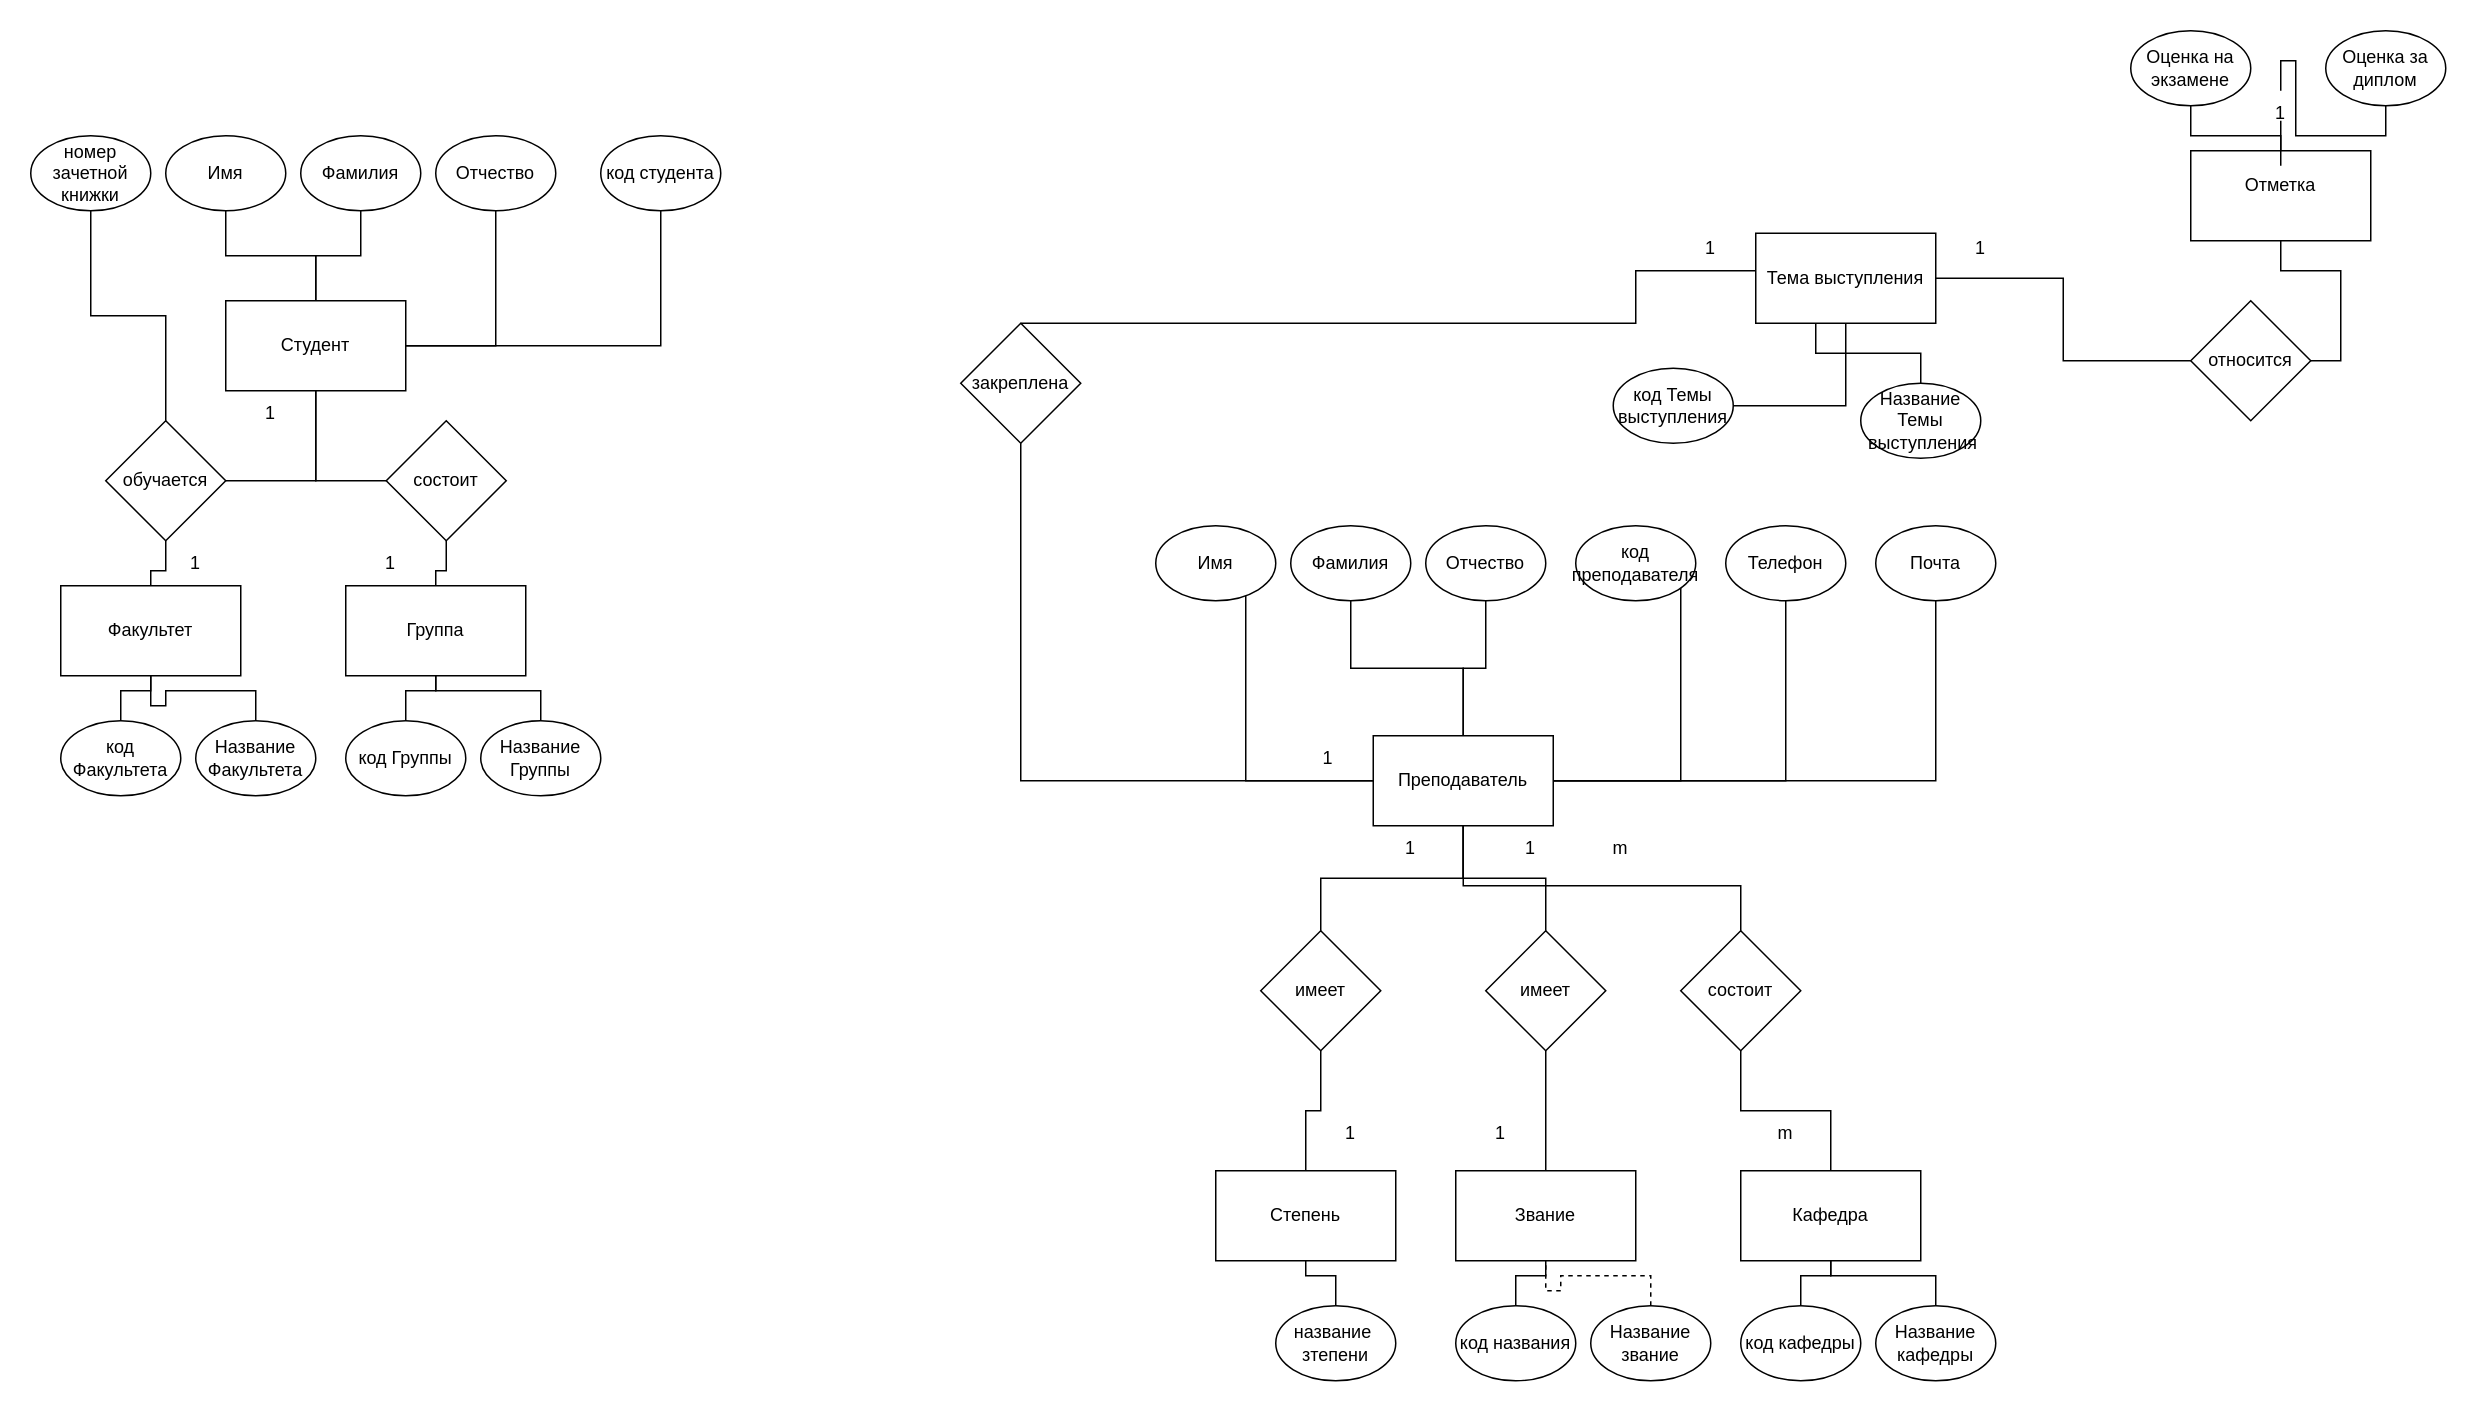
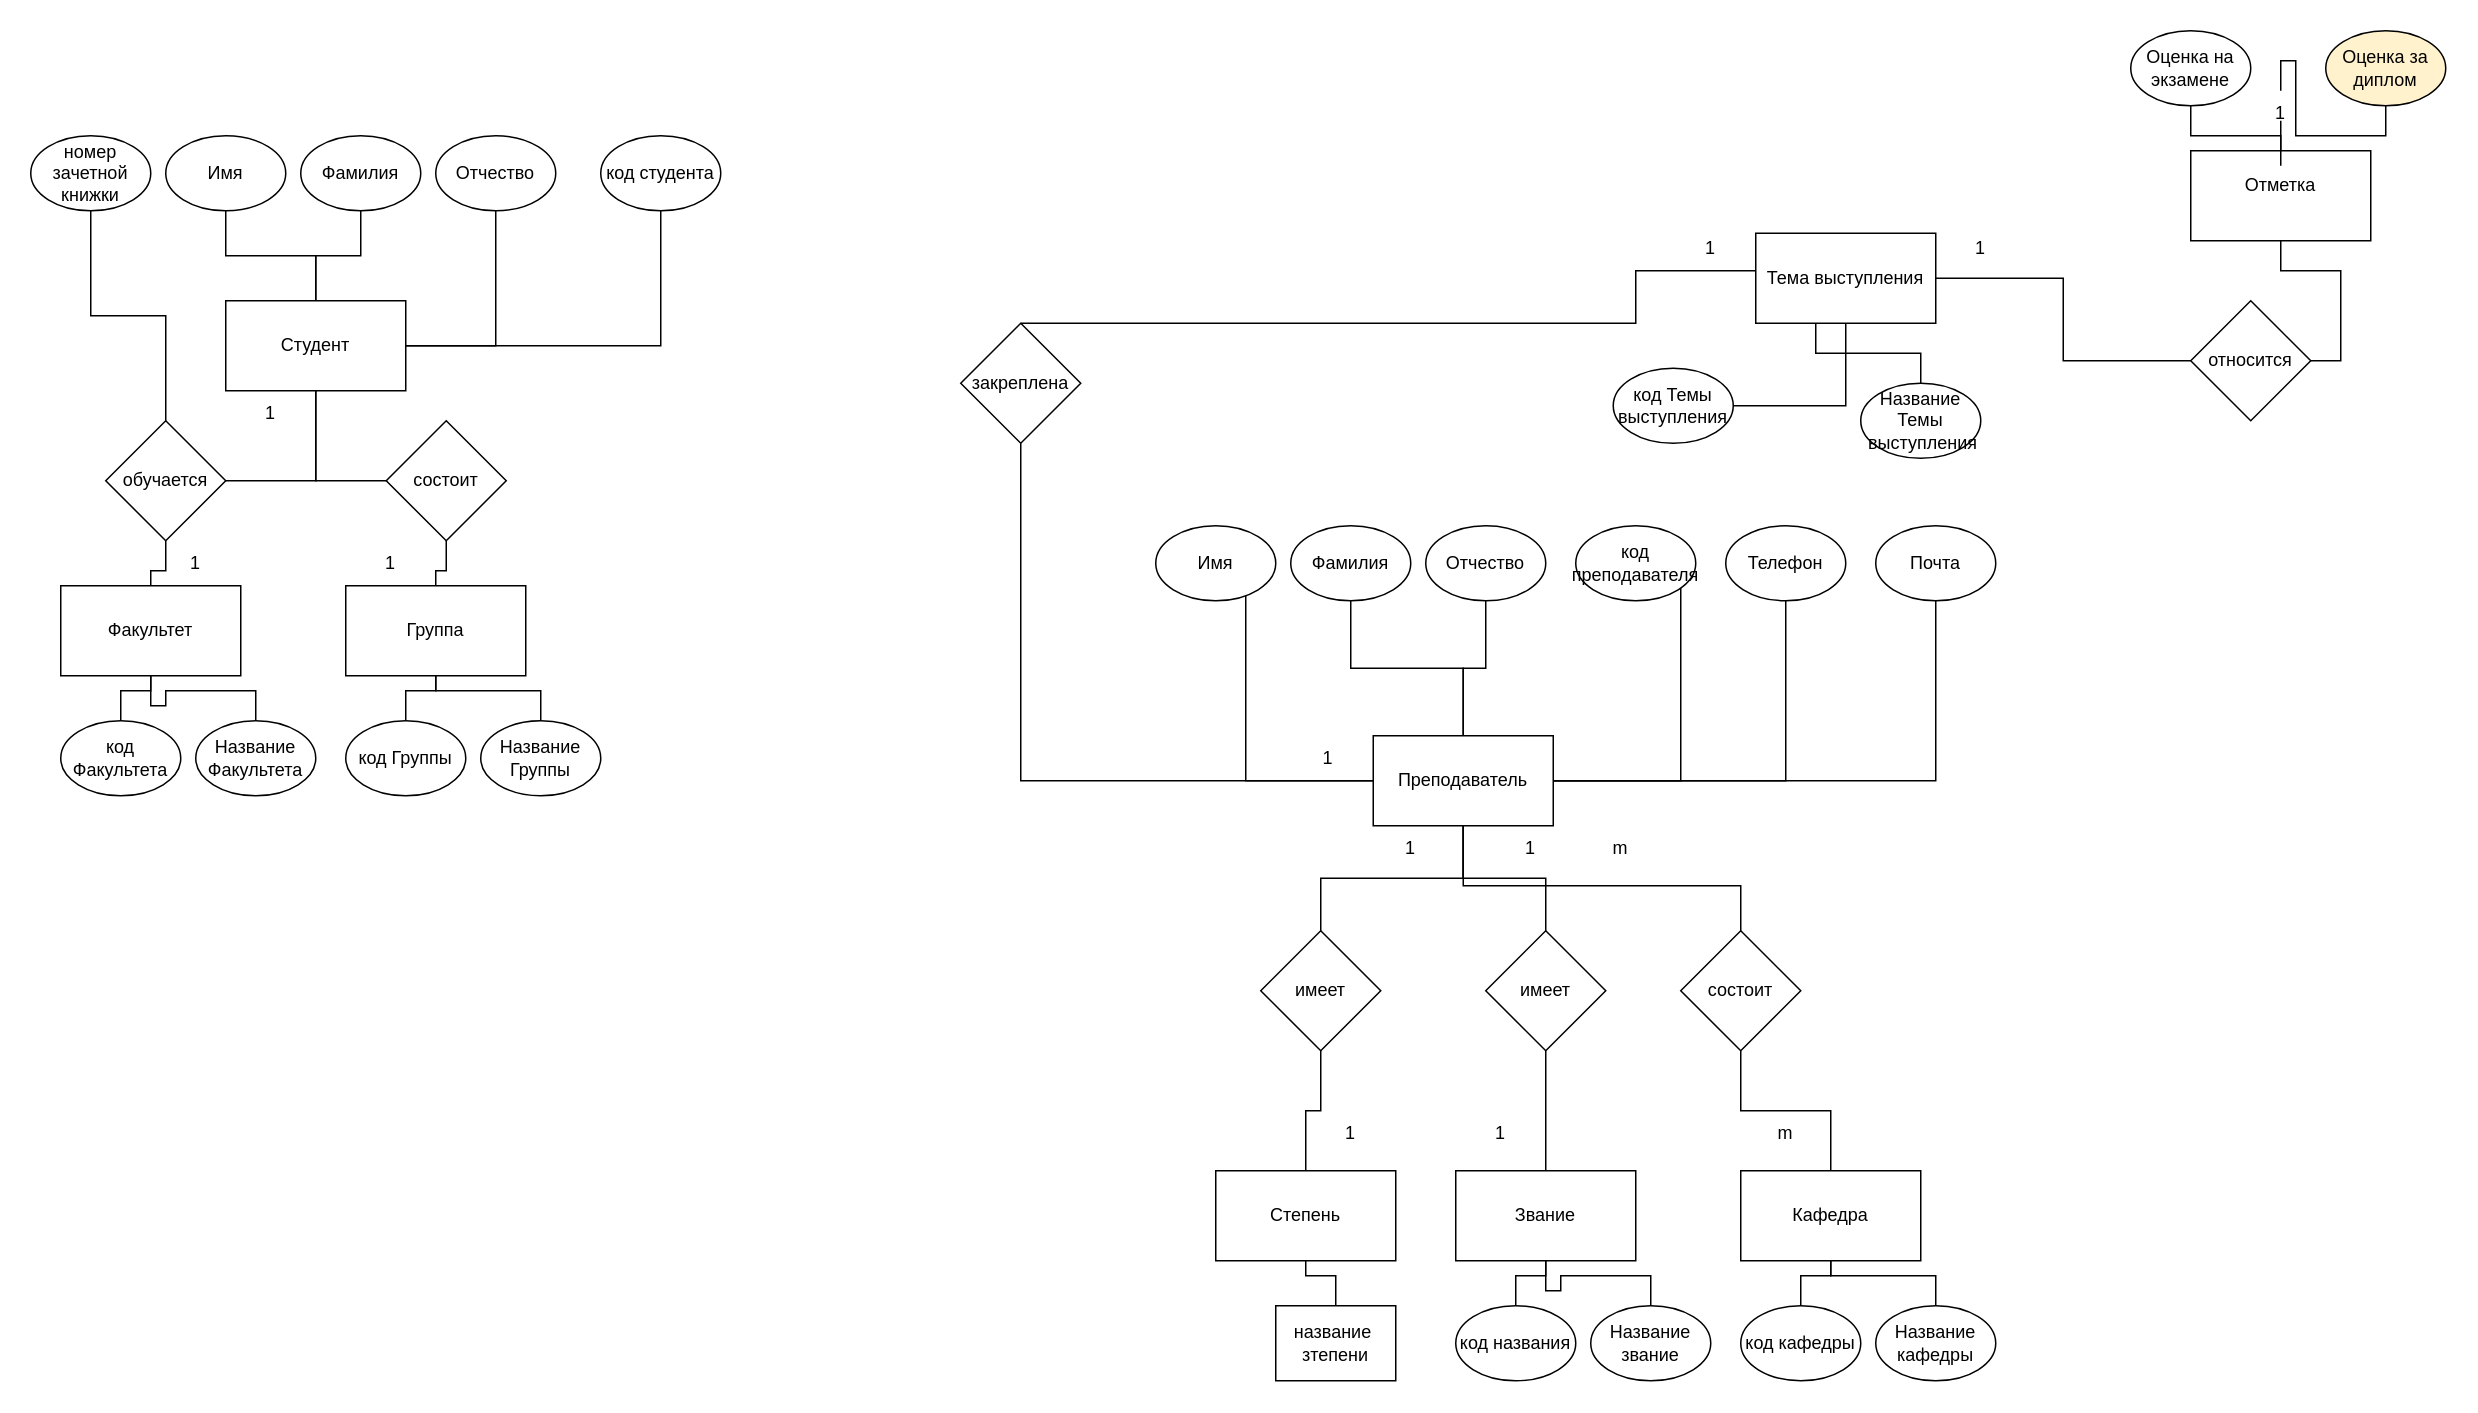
(2386, 68) -> (2386, 68)
(1598, 1276) -> (1598, 1276)
(1336, 1343) -> (1336, 1343)
